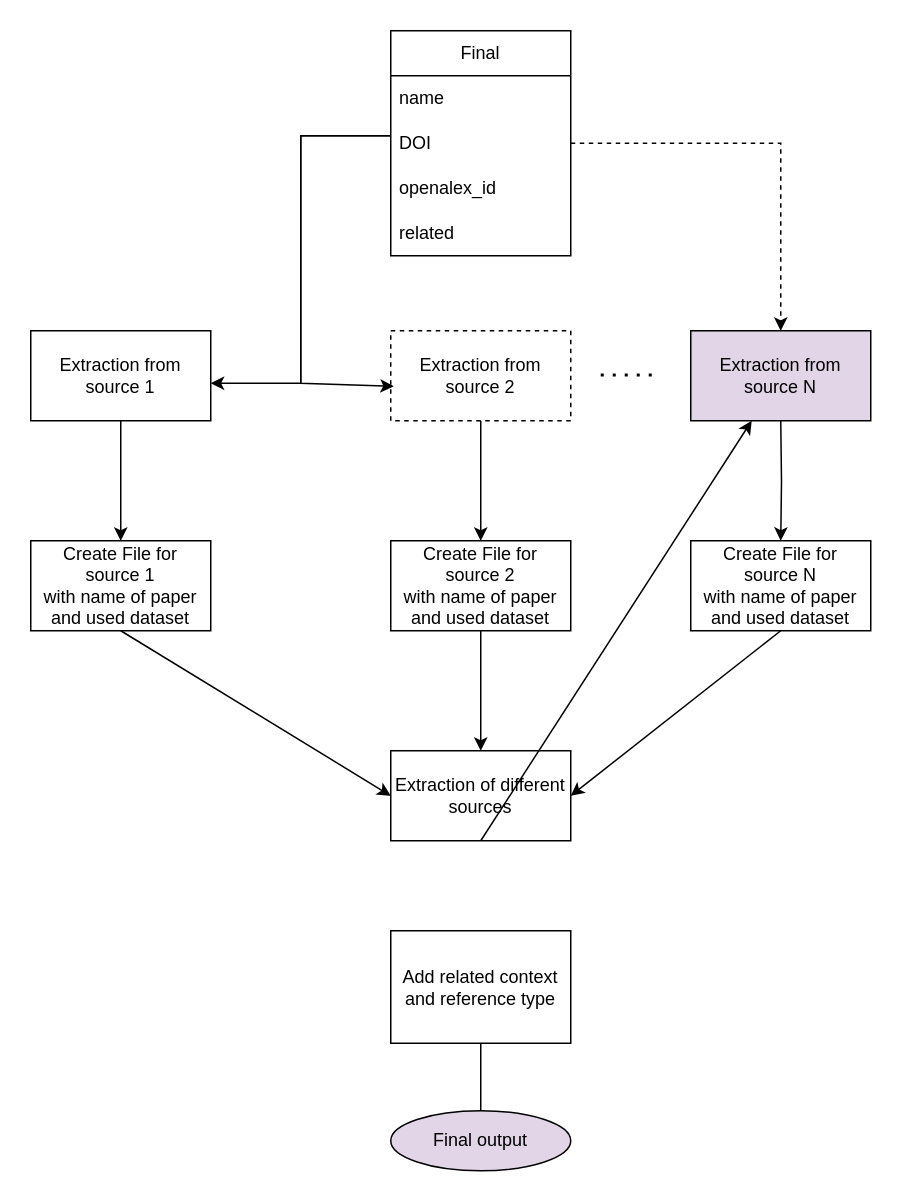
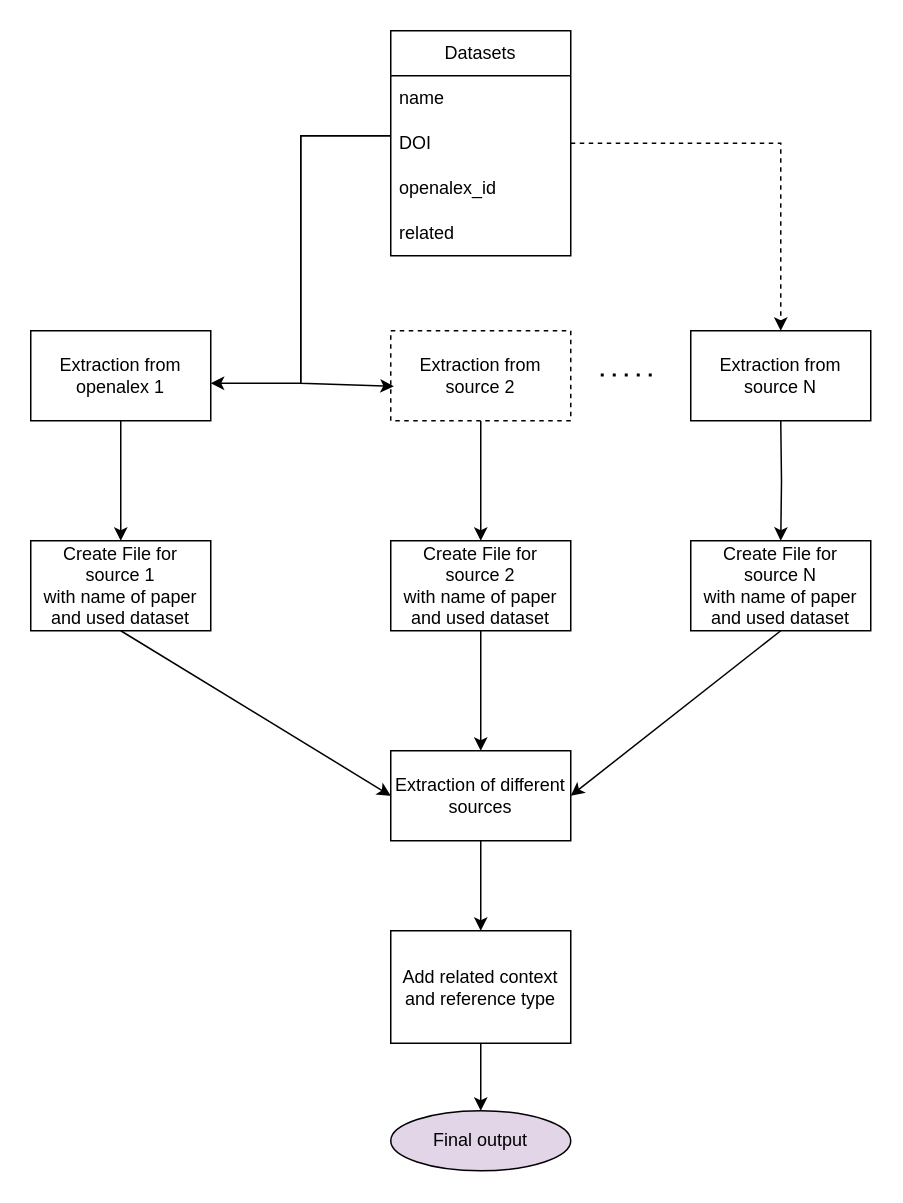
(481, 53) -> (481, 53)
(121, 376) -> (121, 376)
(781, 376) -> (781, 376)
(614, 635) -> (481, 881)
(481, 1103) -> (481, 1099)
